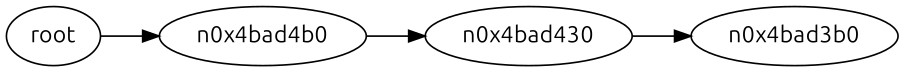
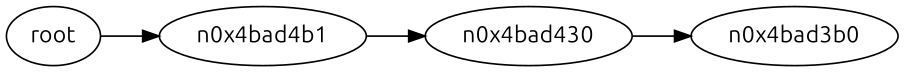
(263, 36) -> (263, 36)
